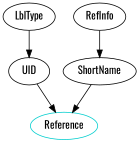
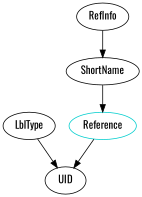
(44, 95) -> (86, 150)
